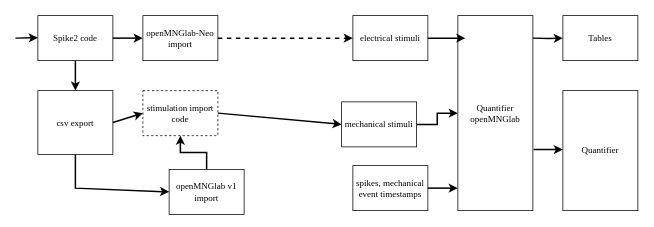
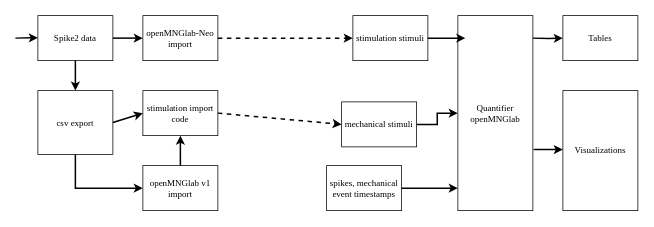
(75, 38) -> (75, 38)
(390, 38) -> (390, 38)
(180, 113) -> (180, 113)
(278, 118) -> (278, 118)
(600, 150) -> (600, 150)
(390, 188) -> (364, 188)
(207, 192) -> (180, 188)
